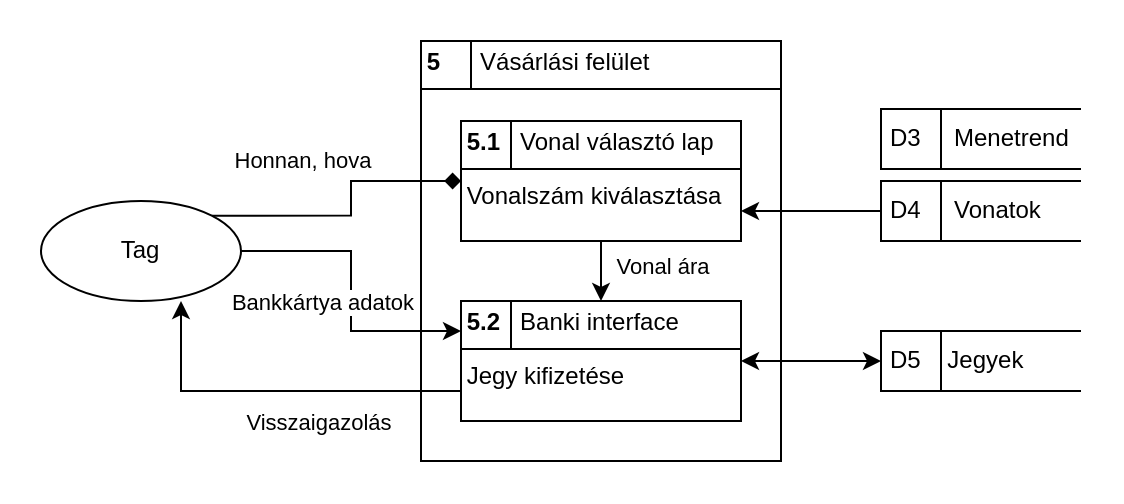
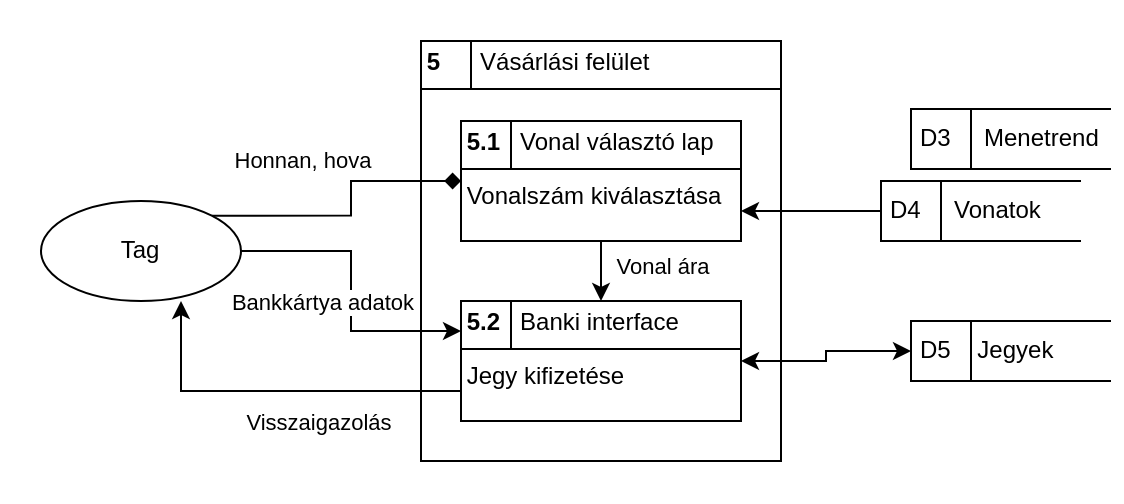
(981, 139) -> (1011, 139)
(981, 361) -> (1011, 351)
